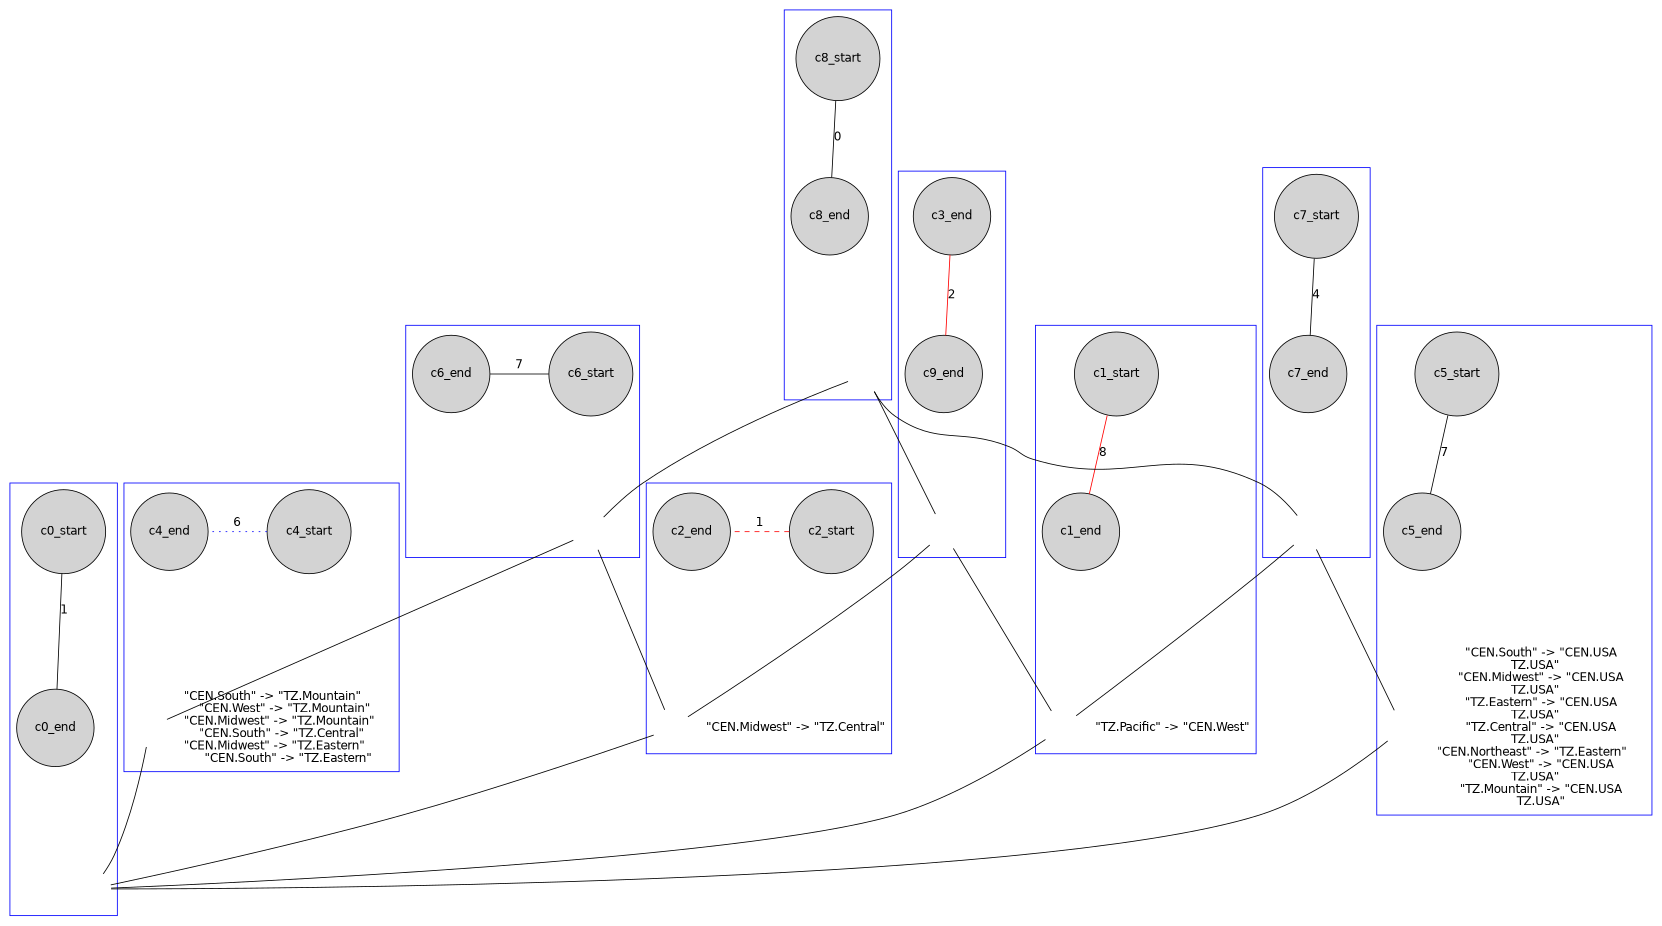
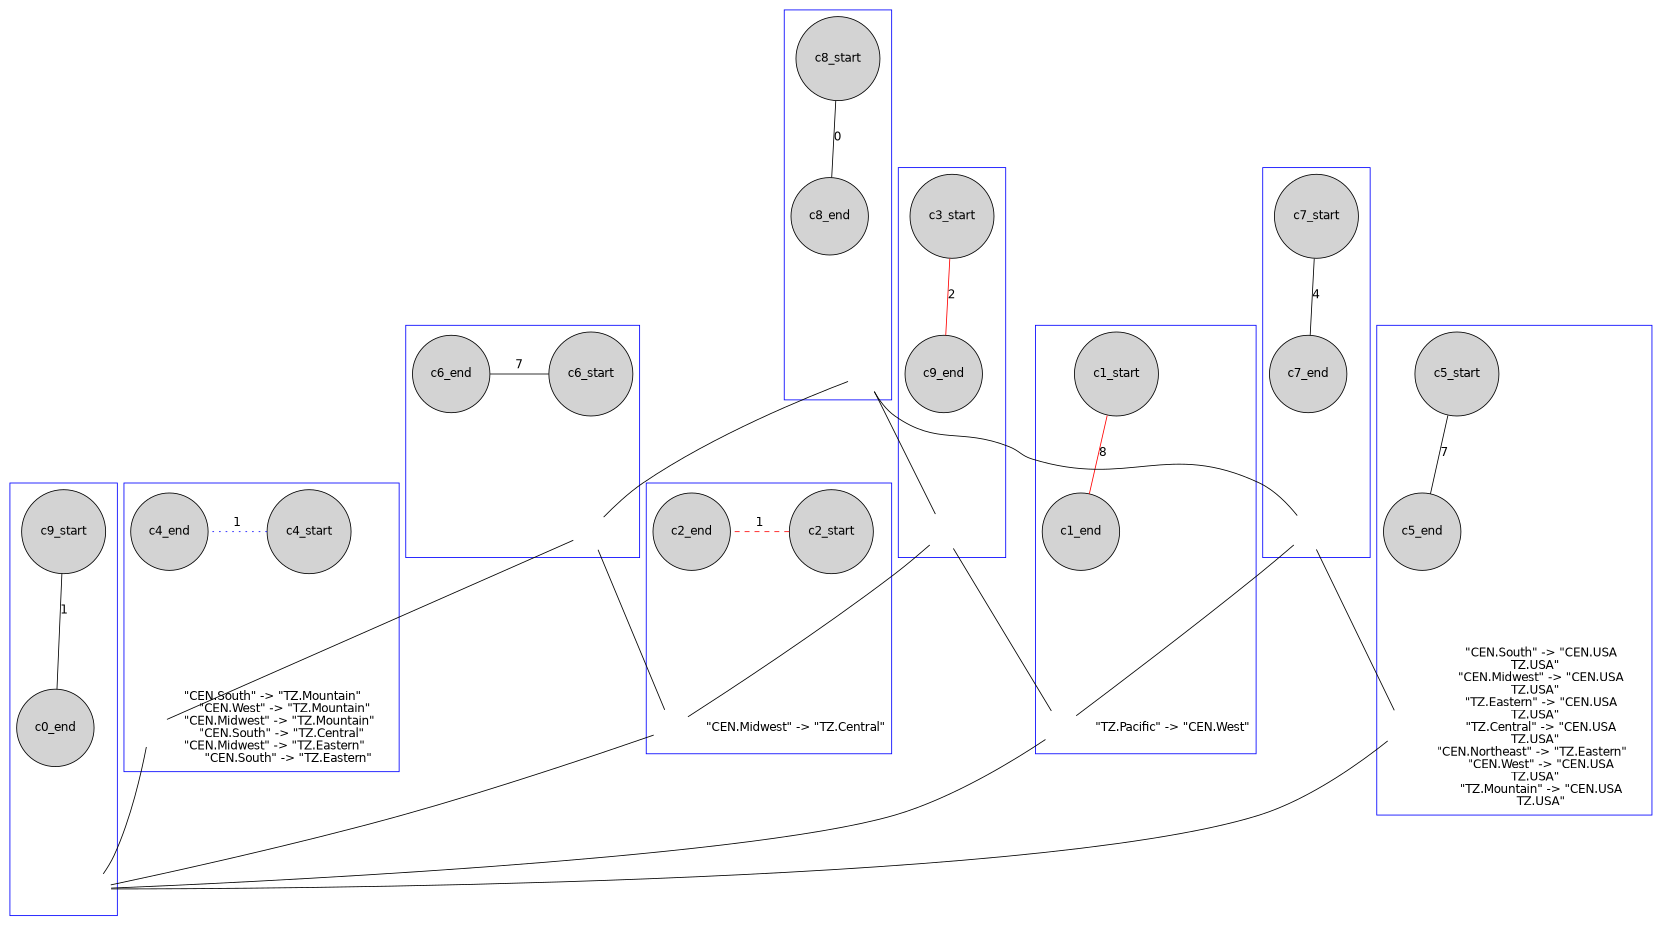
(952, 216) -> (952, 216)
(237, 523) -> (237, 523)
(64, 532) -> (64, 532)
